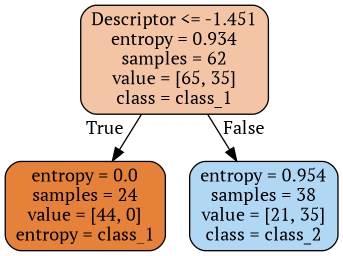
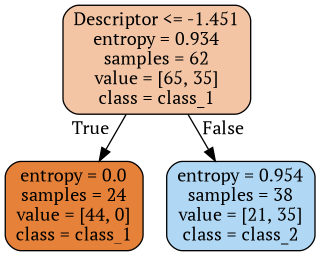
(85, 206) -> (74, 206)
